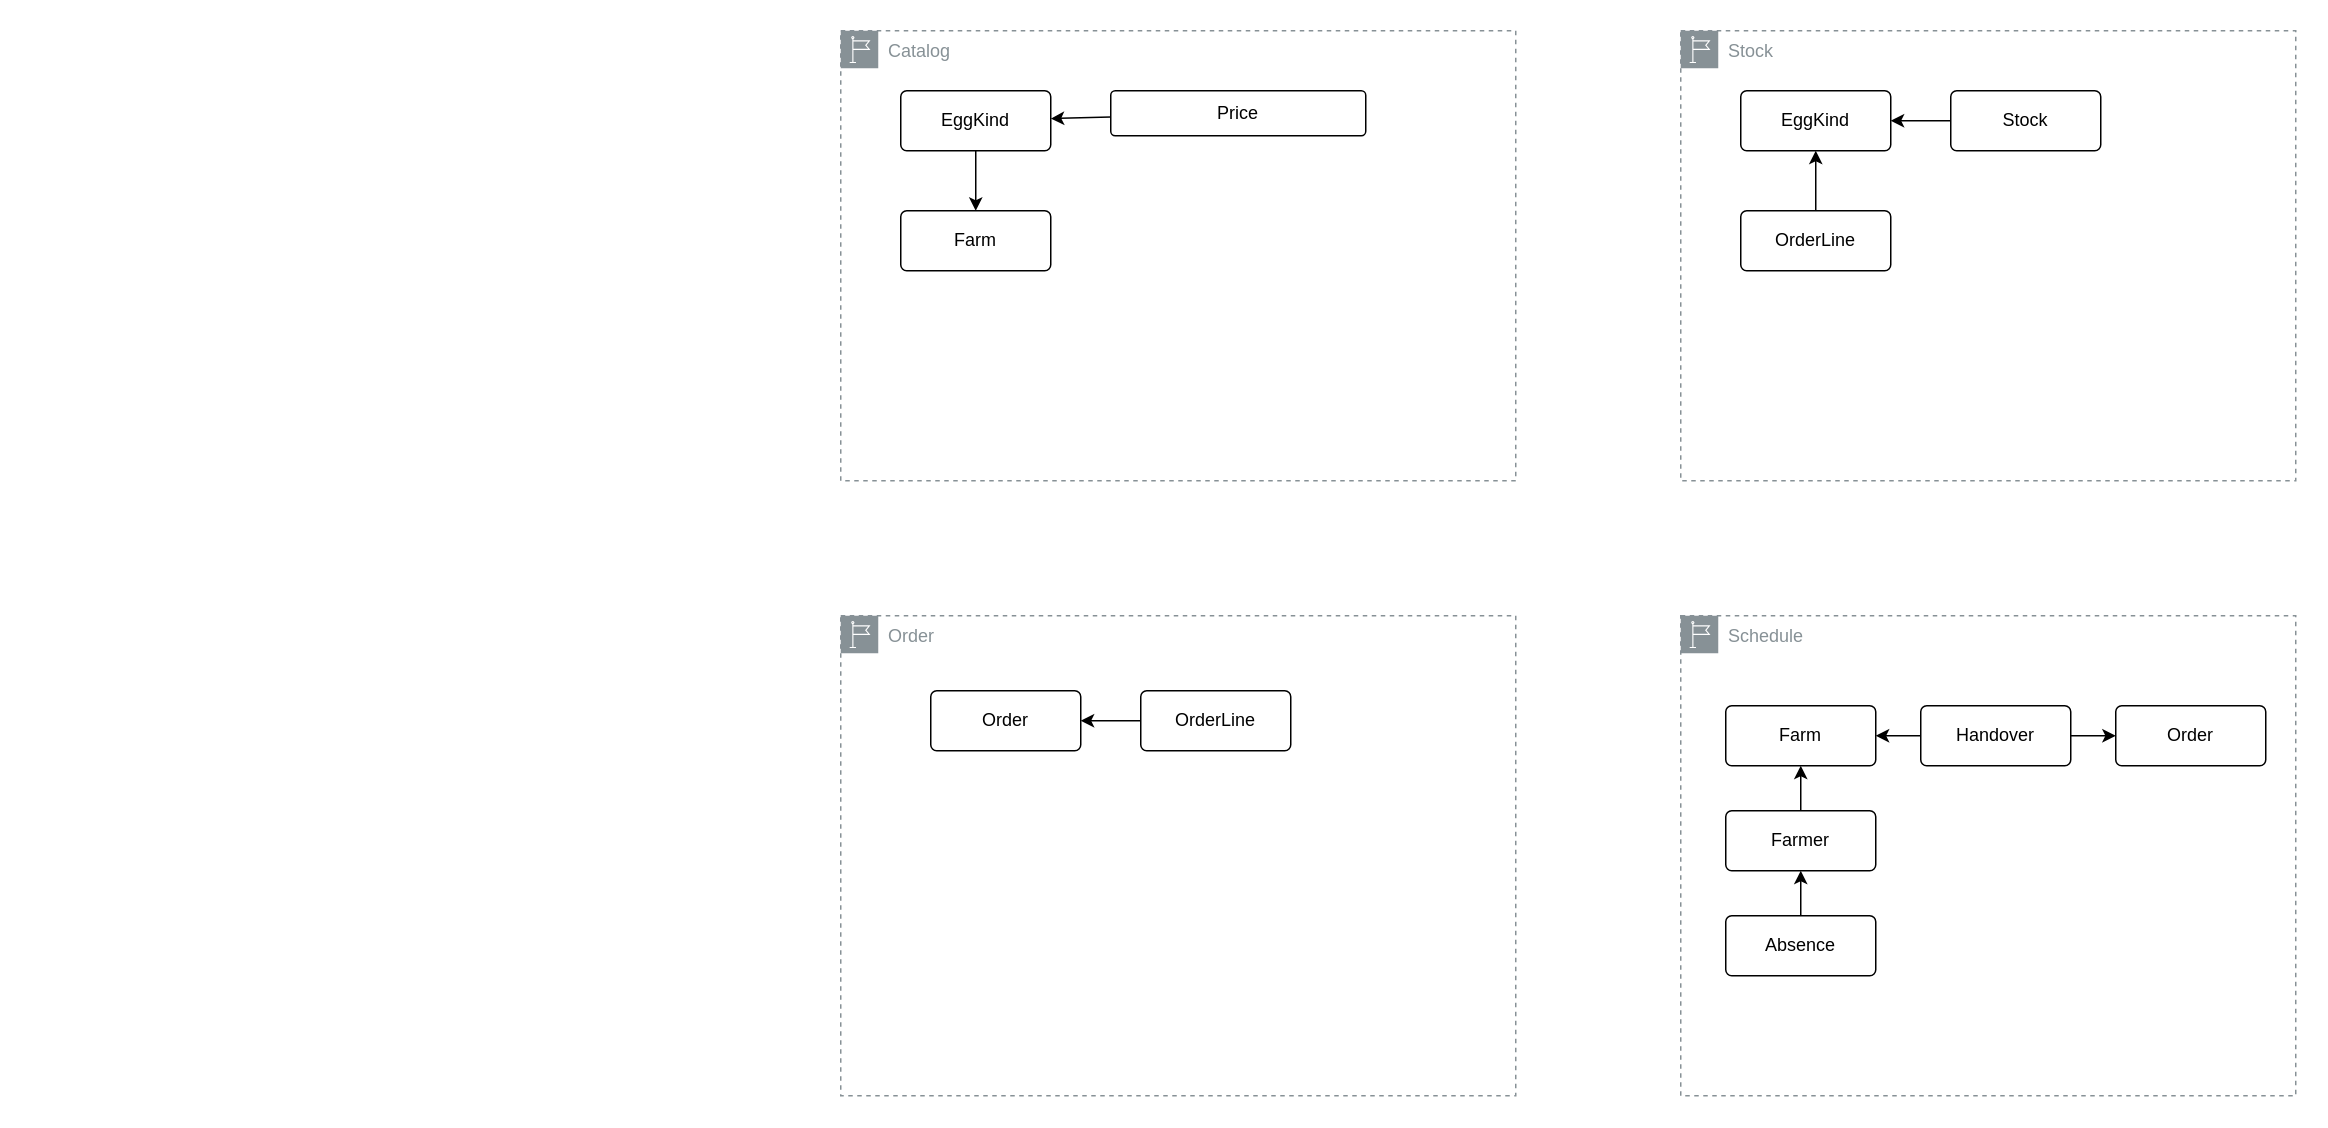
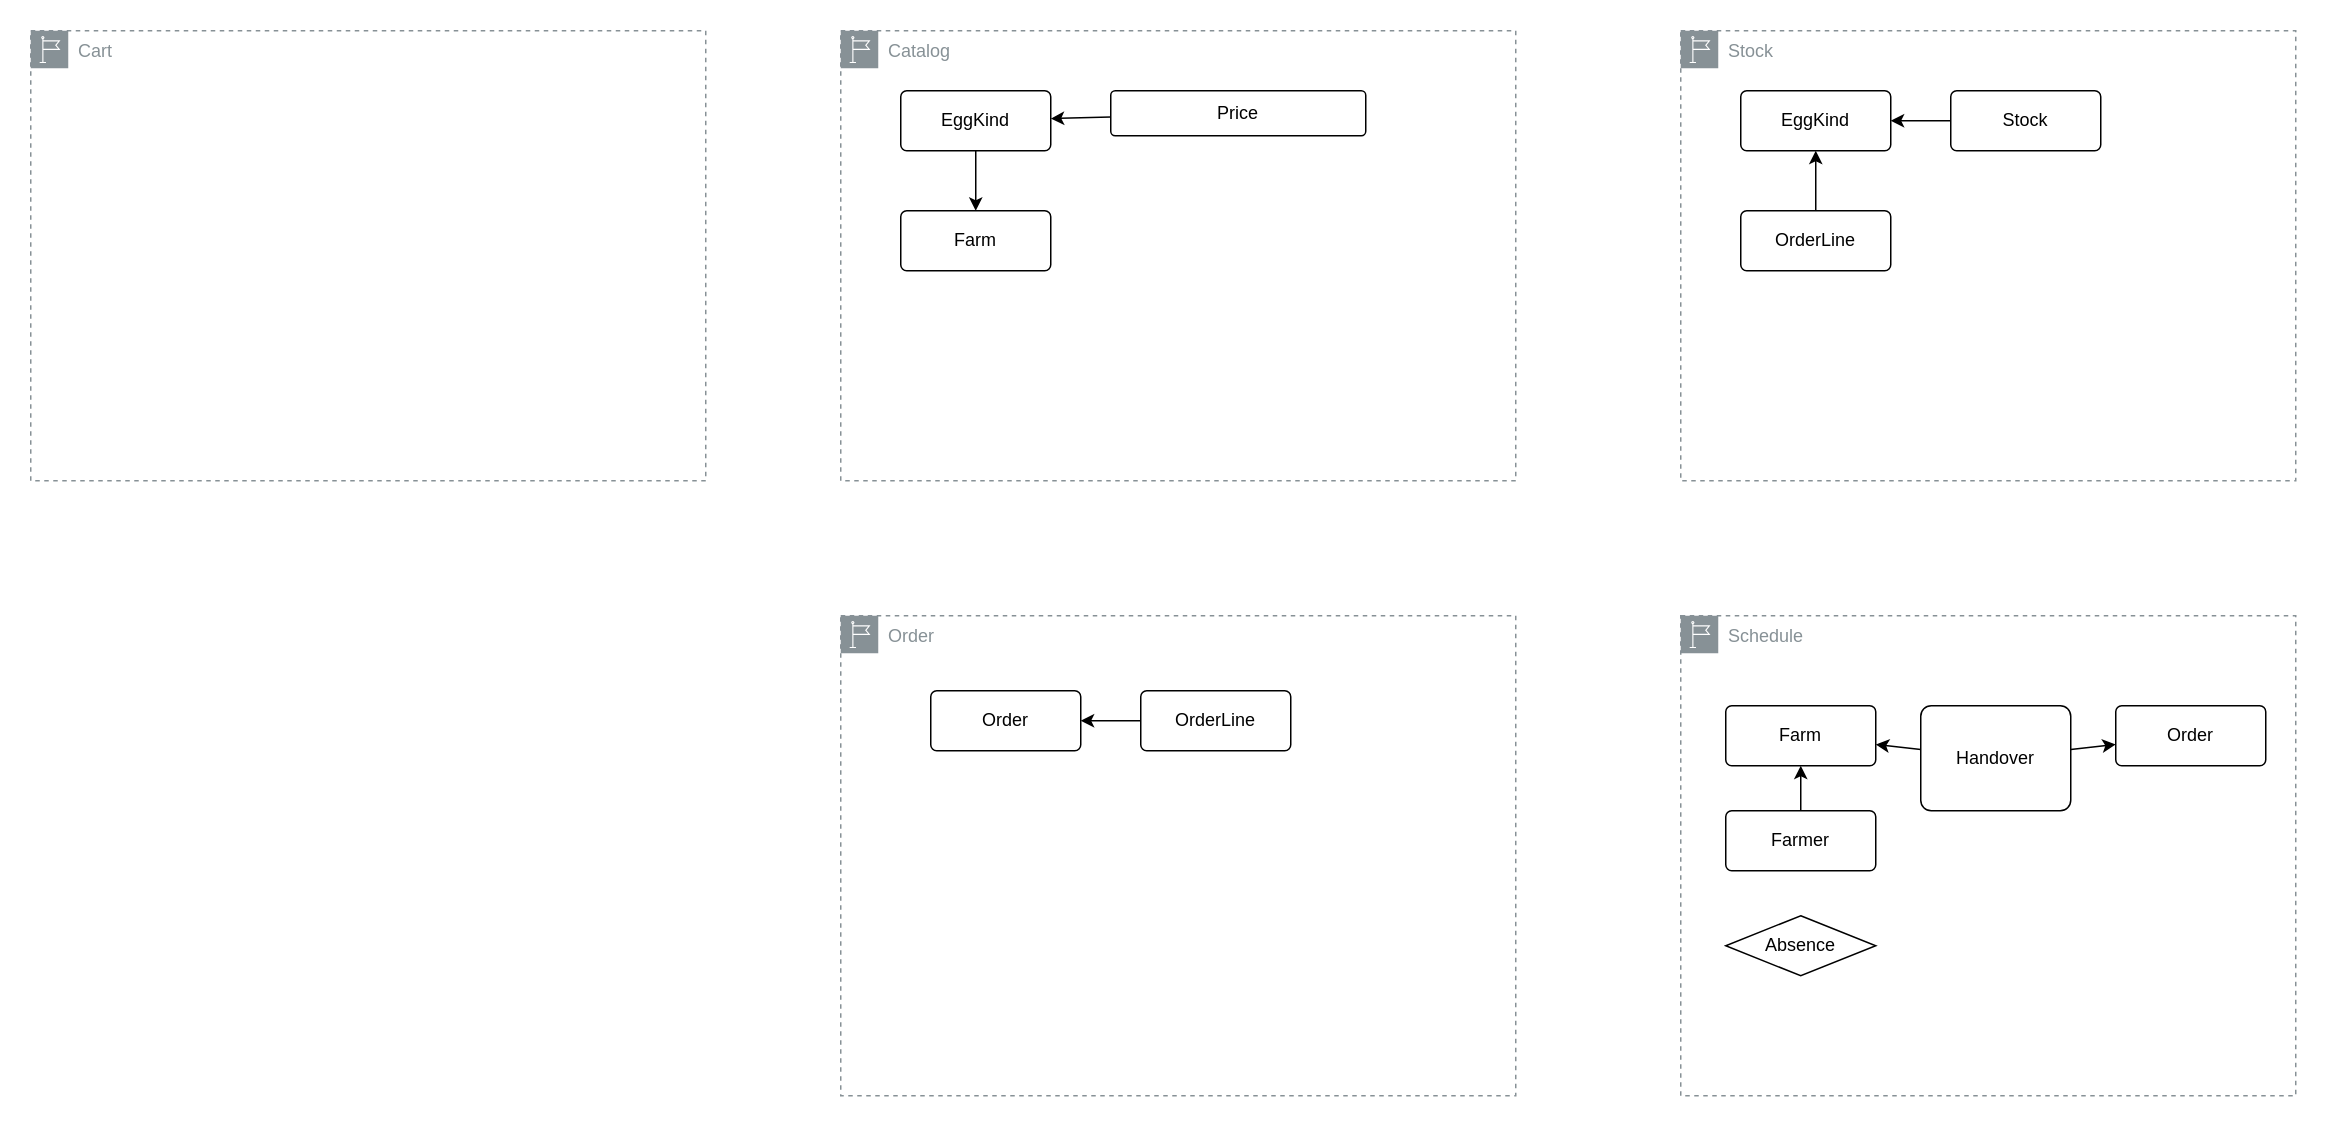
none -> (368, 256)
(1996, 736) -> (1996, 758)
(1801, 899) -> none
(1801, 946) -> (1801, 946)
